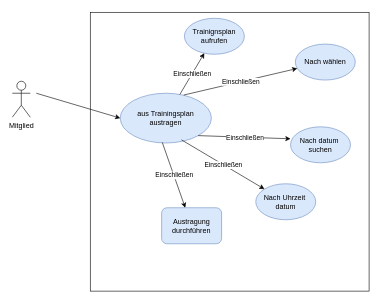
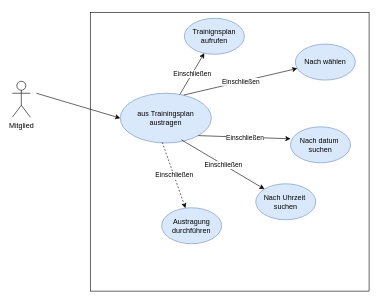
(167, 157) -> (167, 157)
(286, 202) -> (286, 202)
(192, 226) -> (192, 226)
